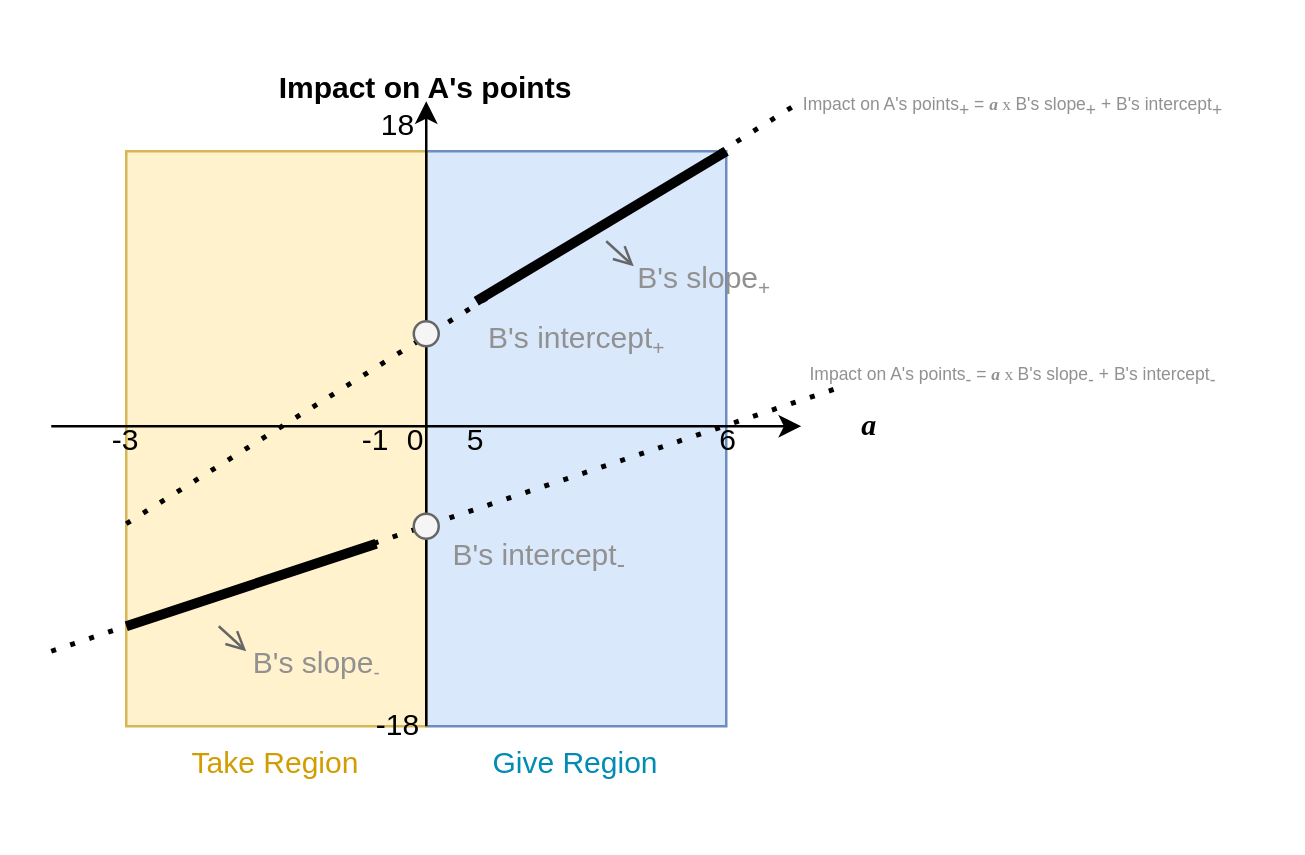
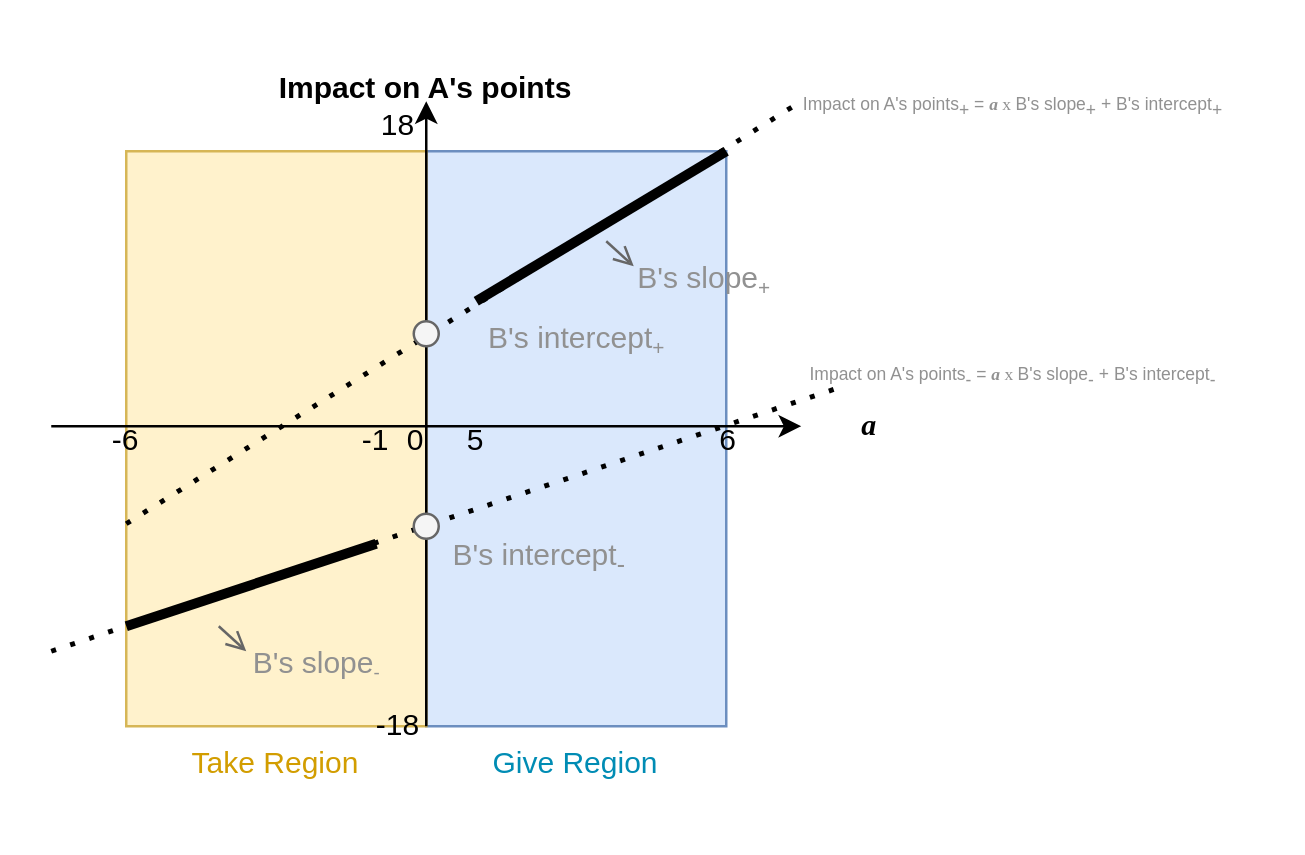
(126, 441) -> (126, 441)
